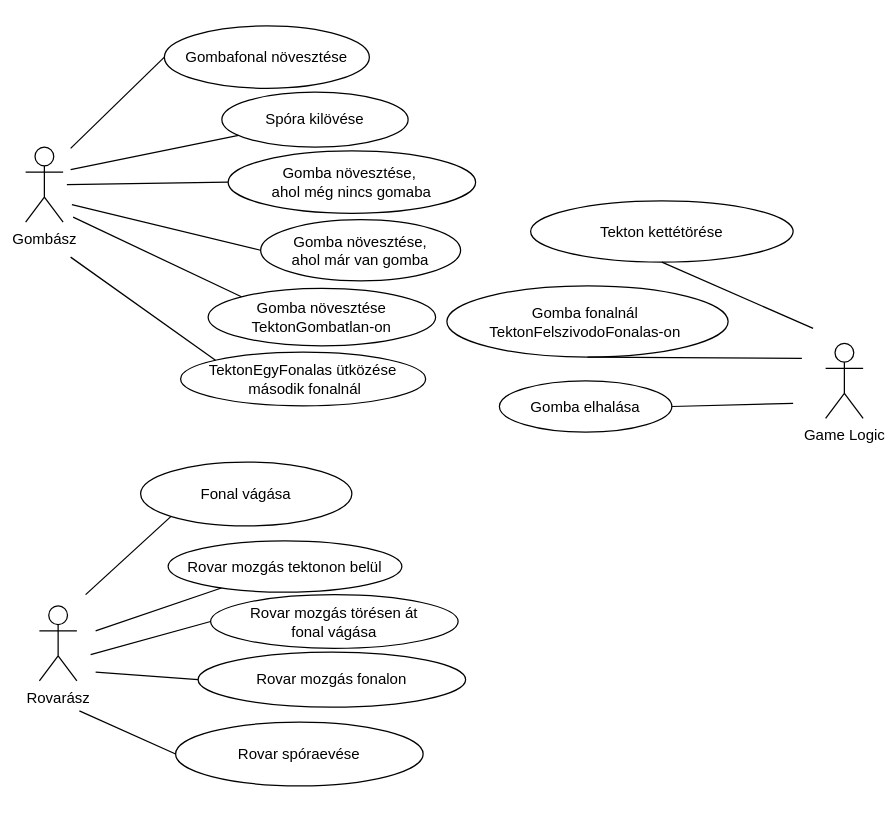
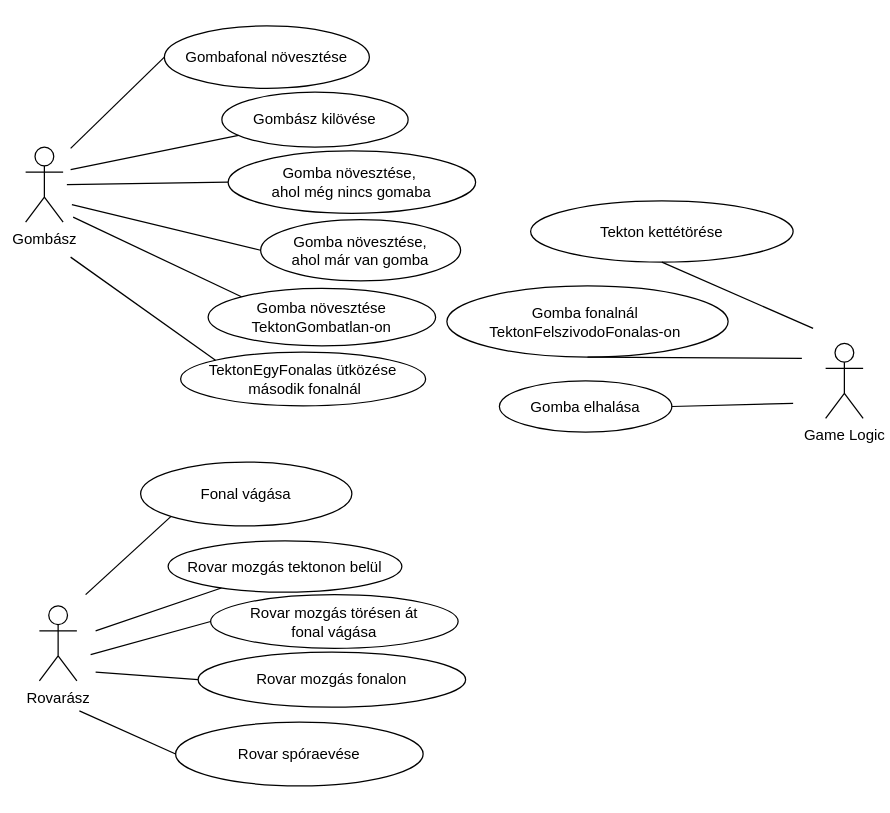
(315, 119) -> (315, 119)
